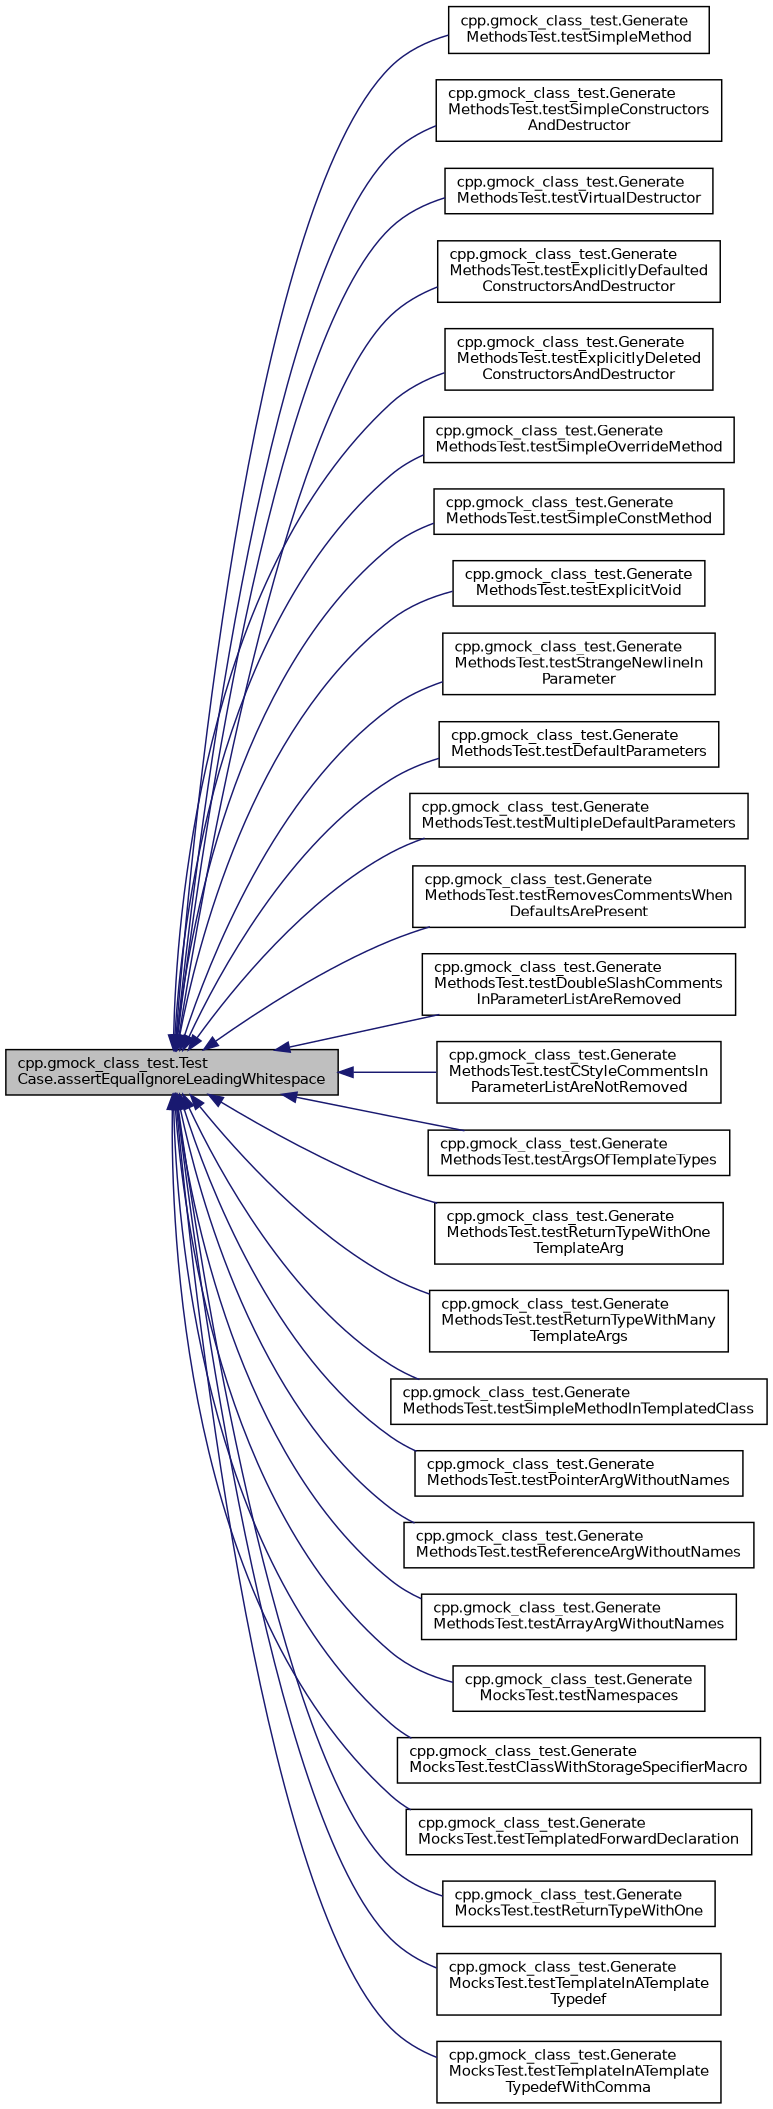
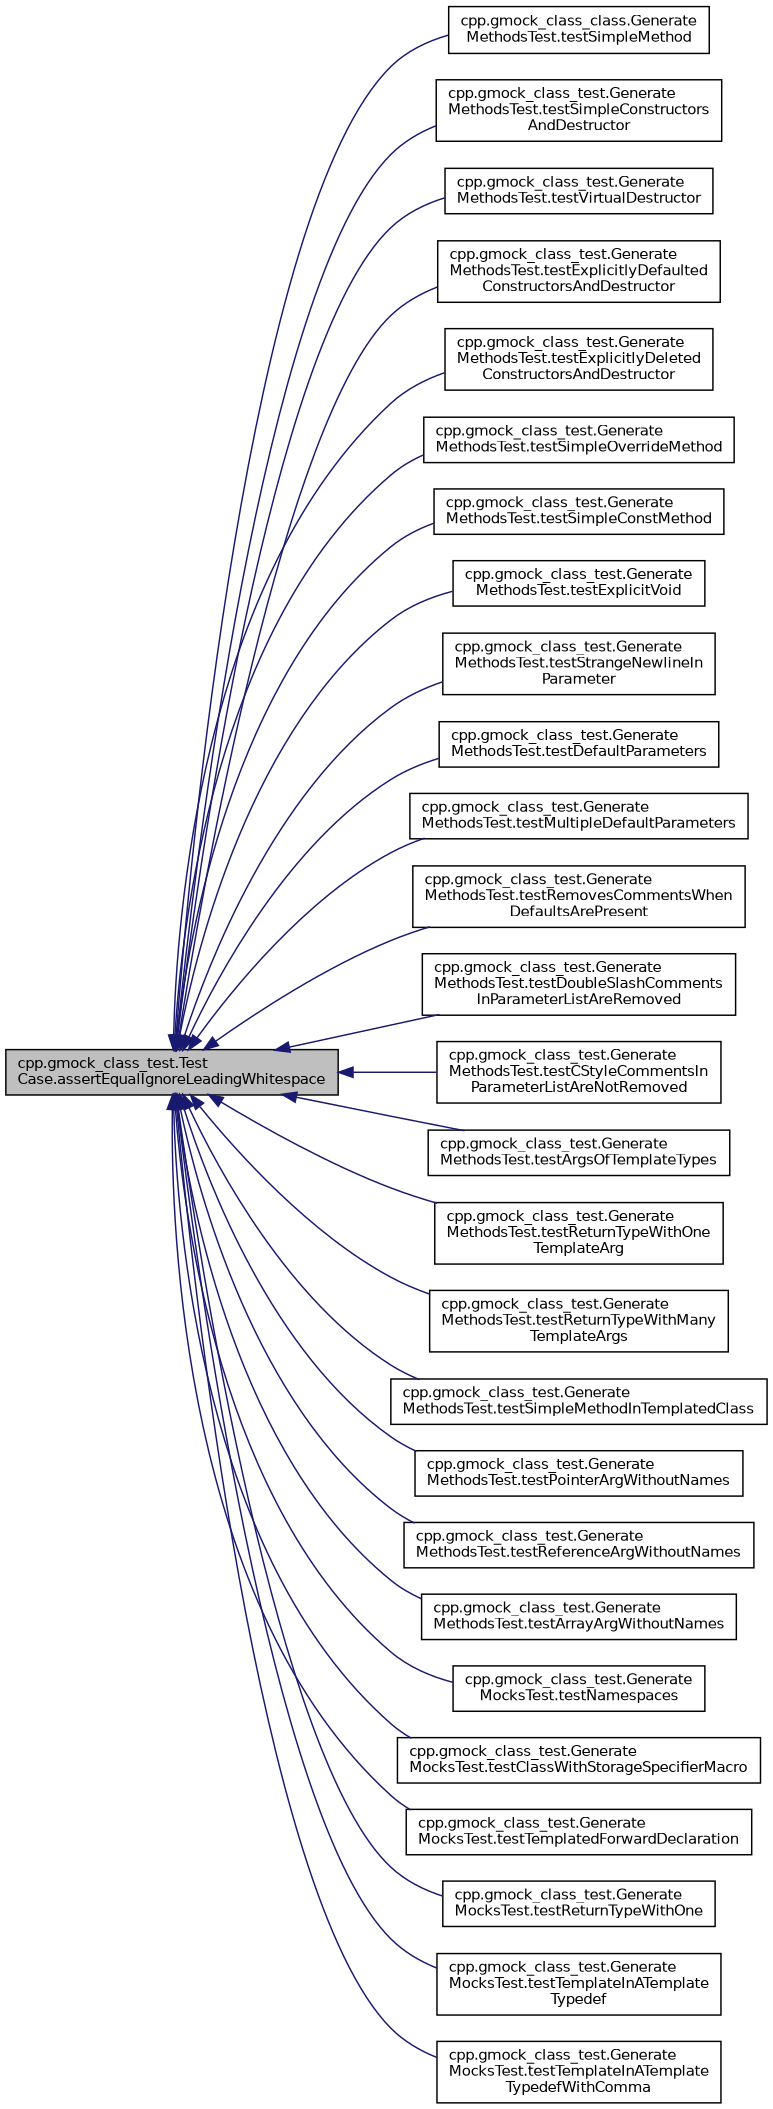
(579, 30) -> (579, 30)
